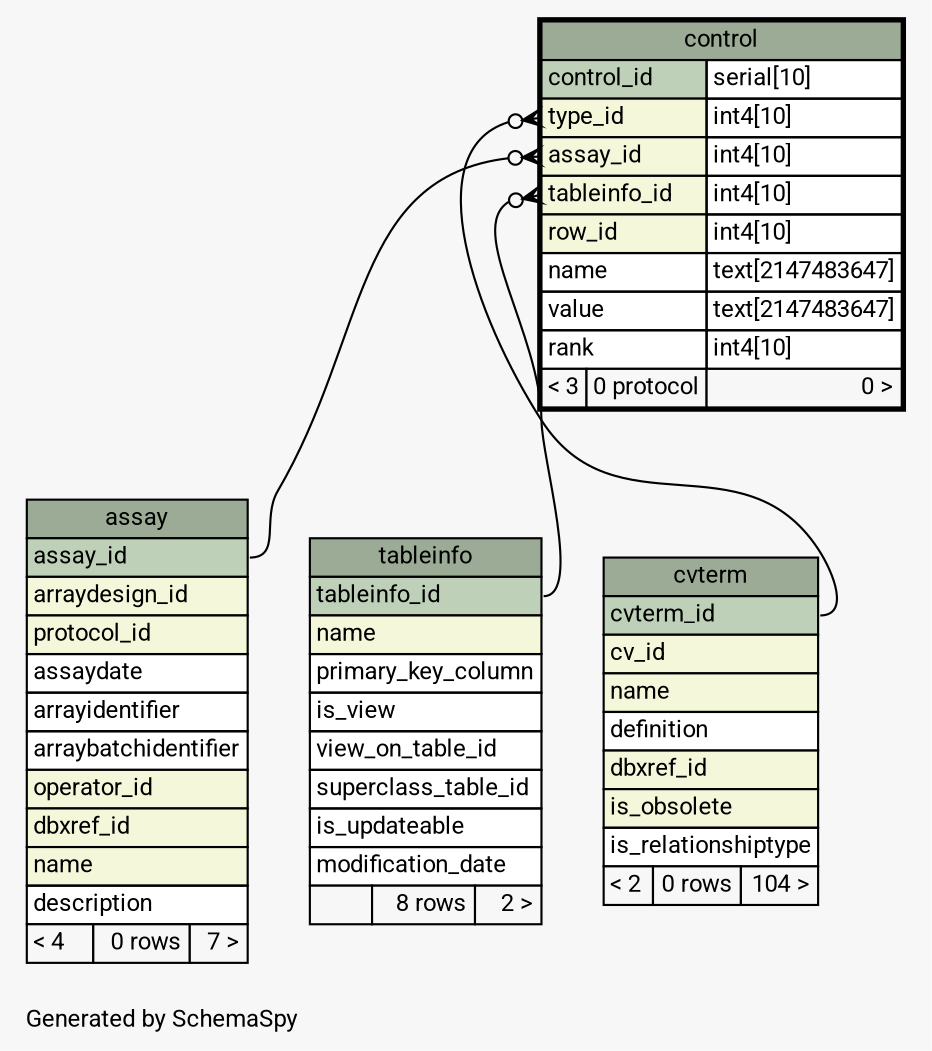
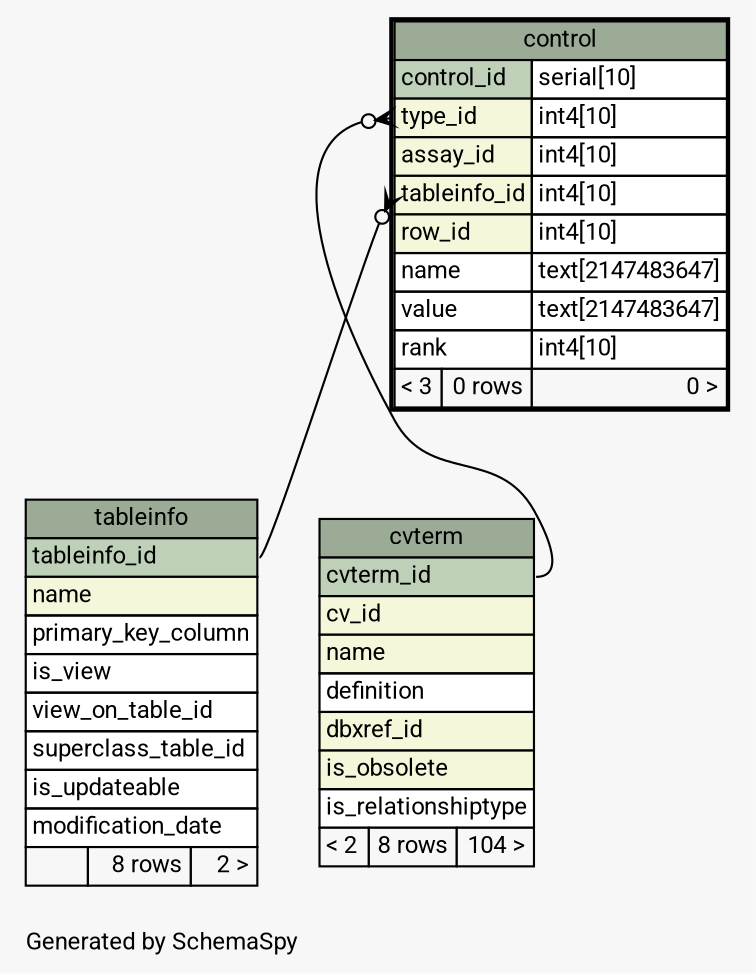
(647, 387) -> (489, 387)
(136, 731) -> none
(698, 885) -> (414, 846)
